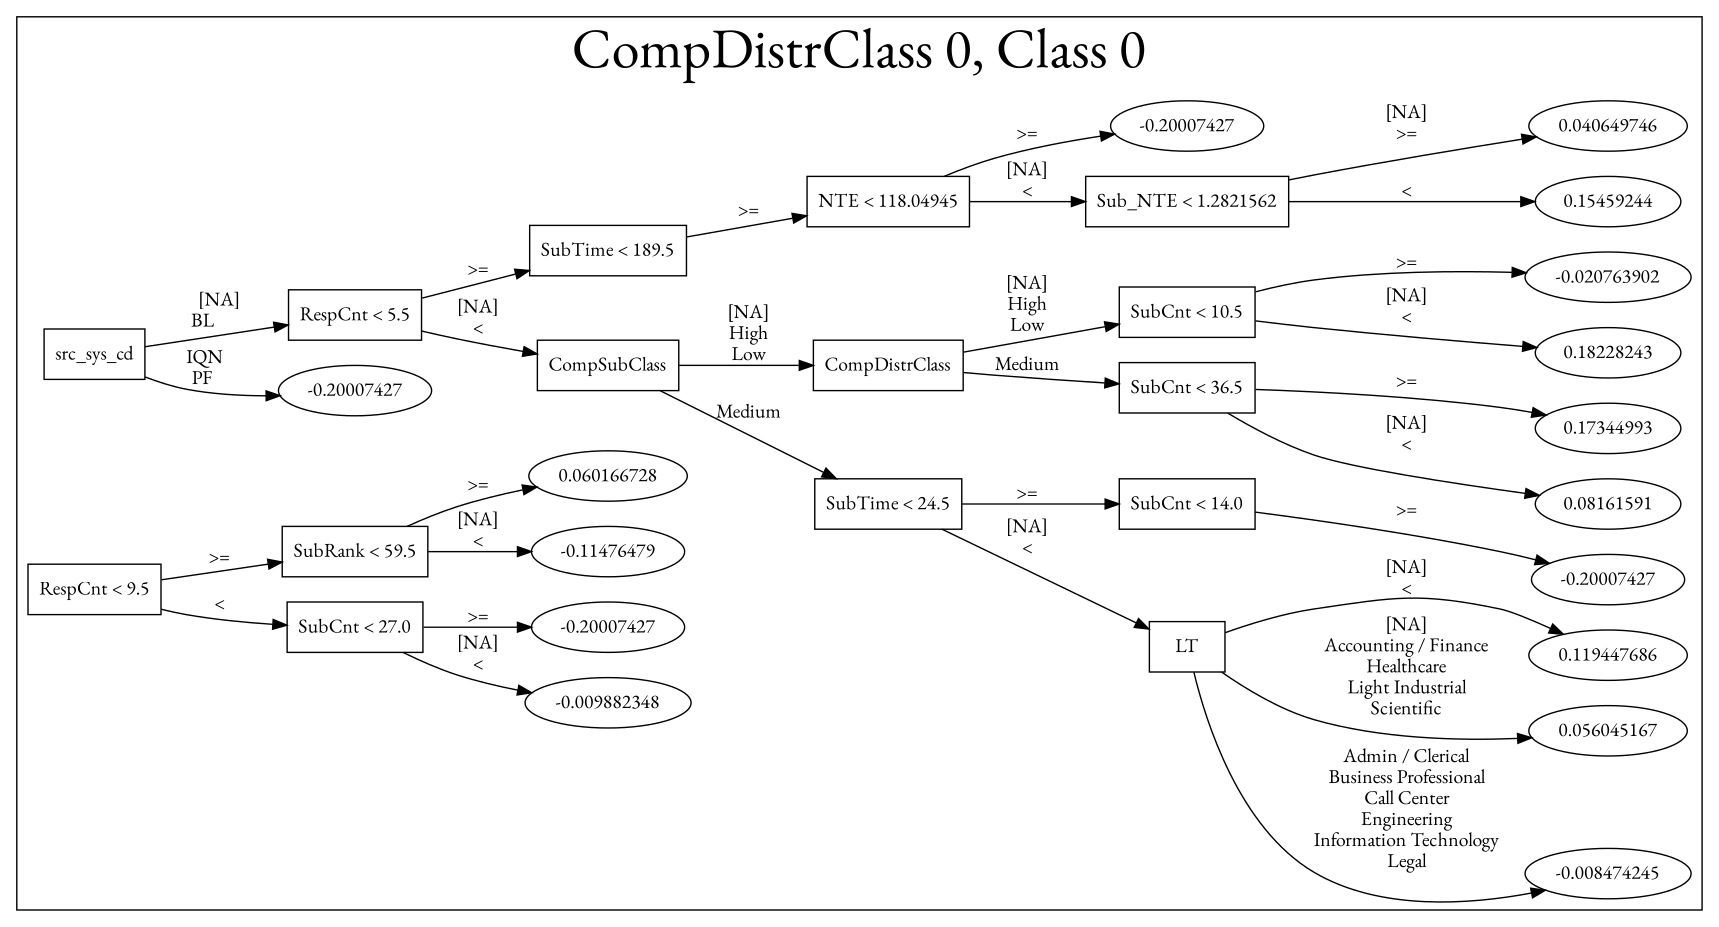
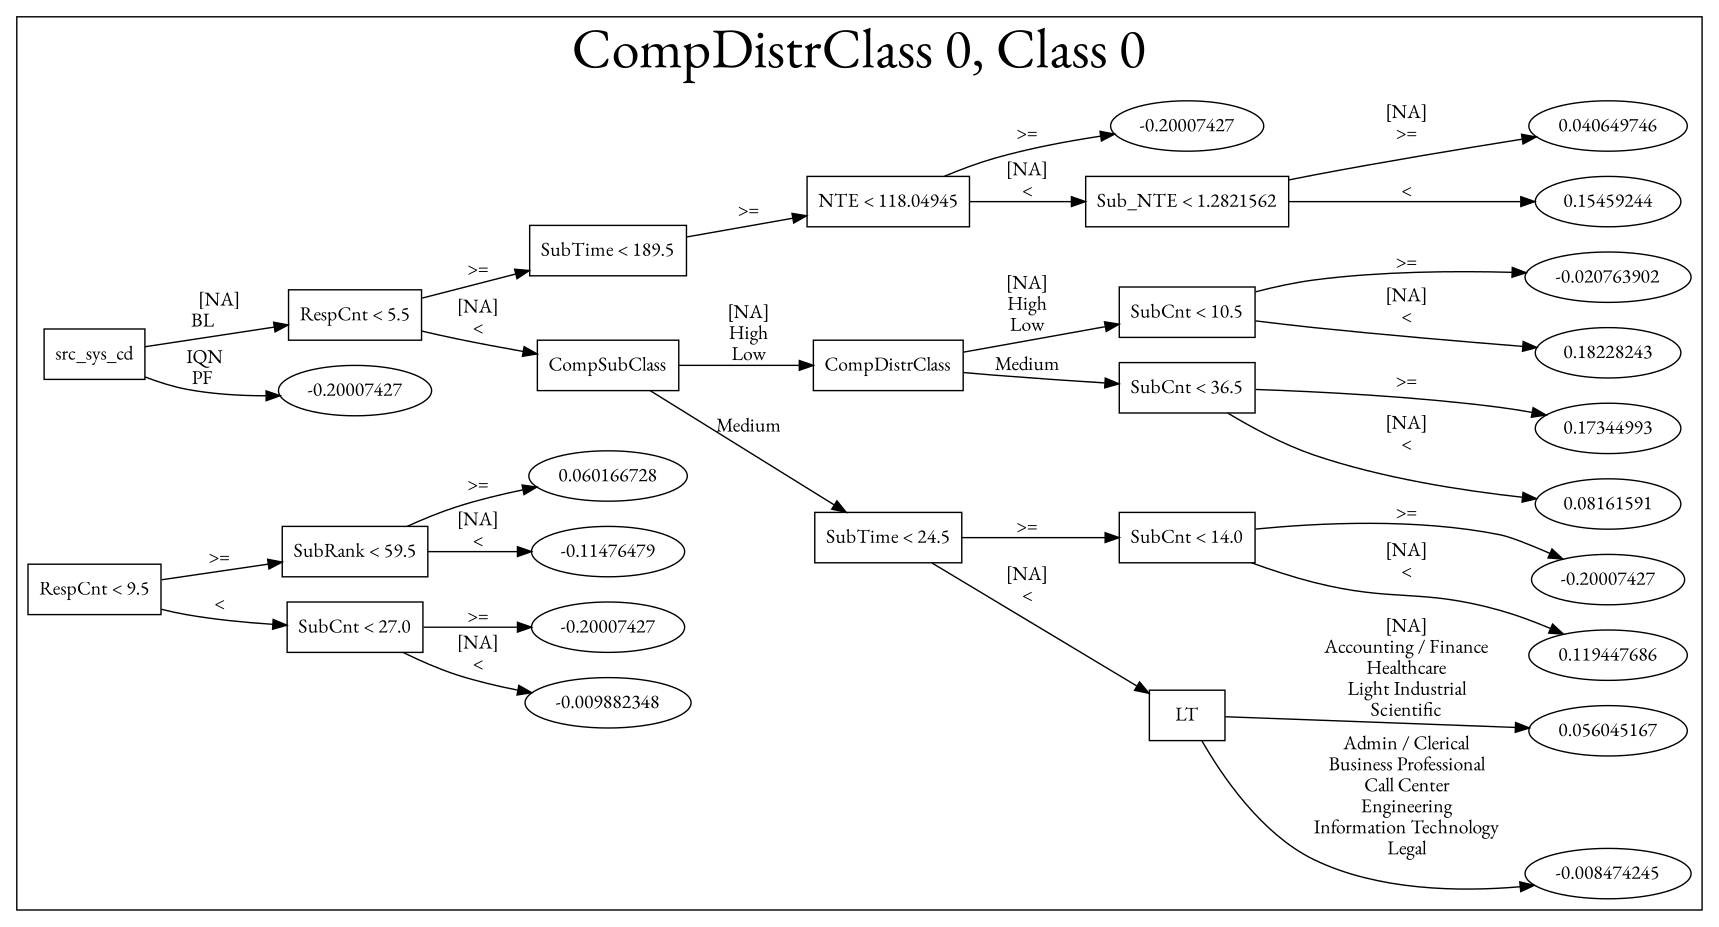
(1388, 599) -> (1401, 595)
